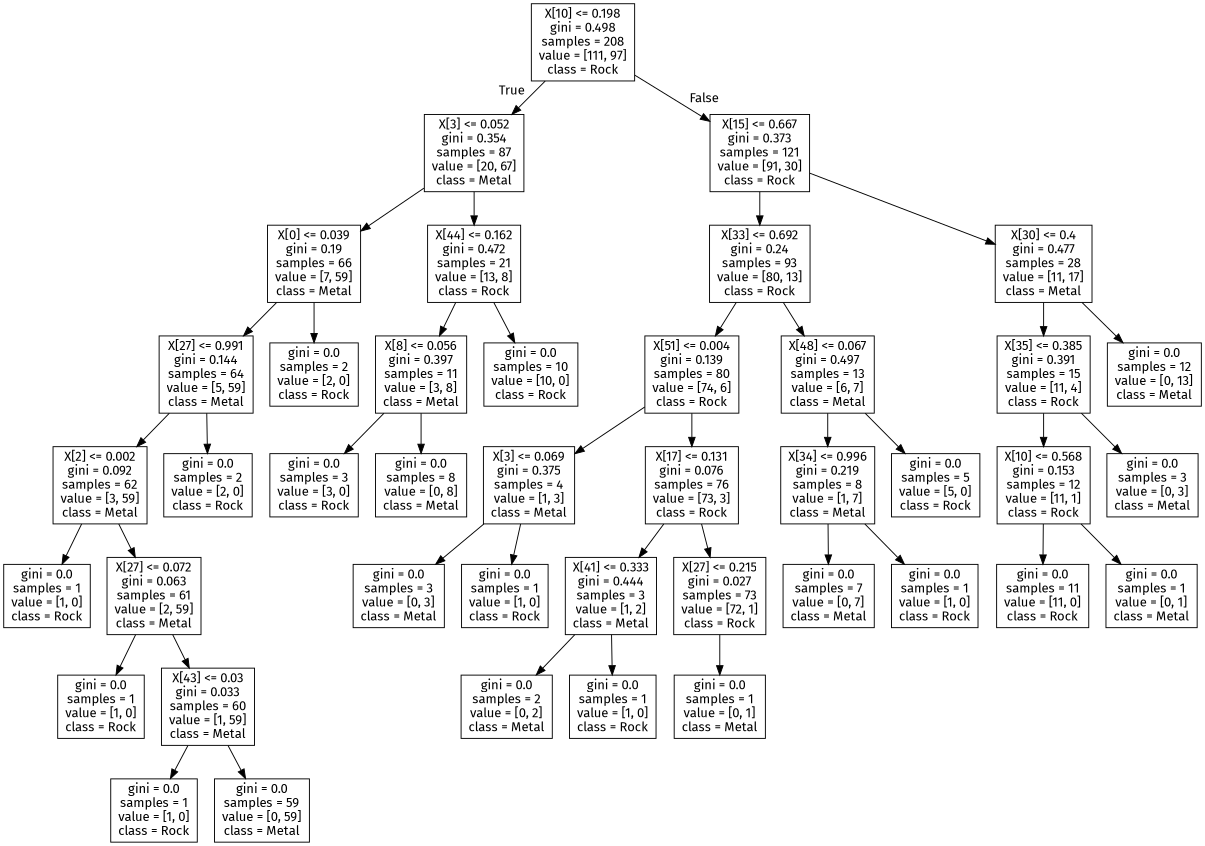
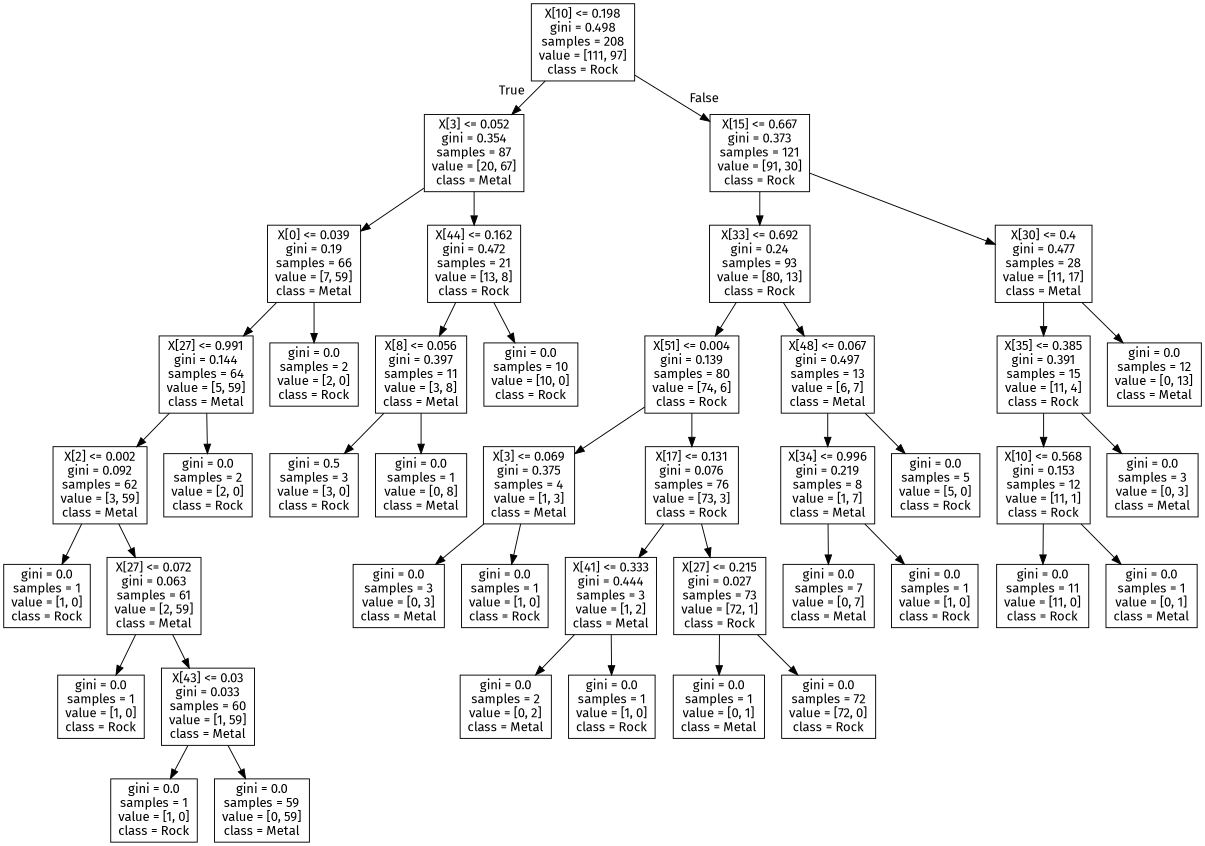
(314, 485) -> (314, 485)
(421, 485) -> (421, 485)
none -> (829, 707)
